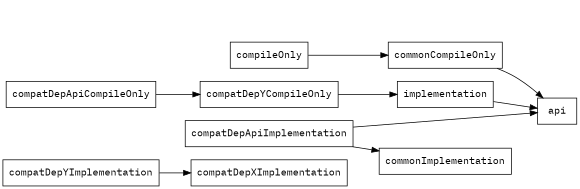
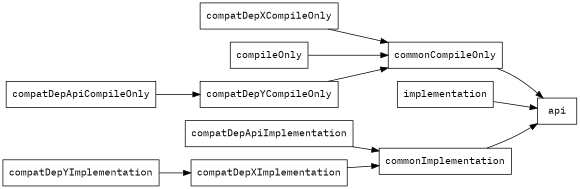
none -> (269, 16)
(364, 94) -> (354, 75)
(442, 120) -> (510, 139)
none -> (359, 167)
